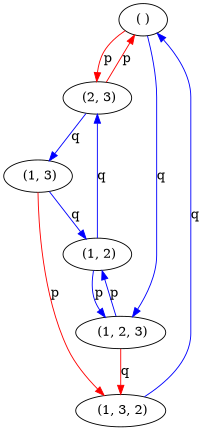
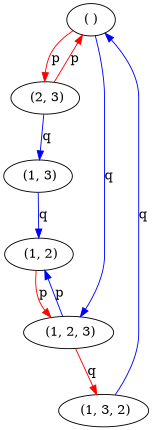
(97, 181) -> none
(93, 291) -> (37, 291)
(50, 297) -> none
